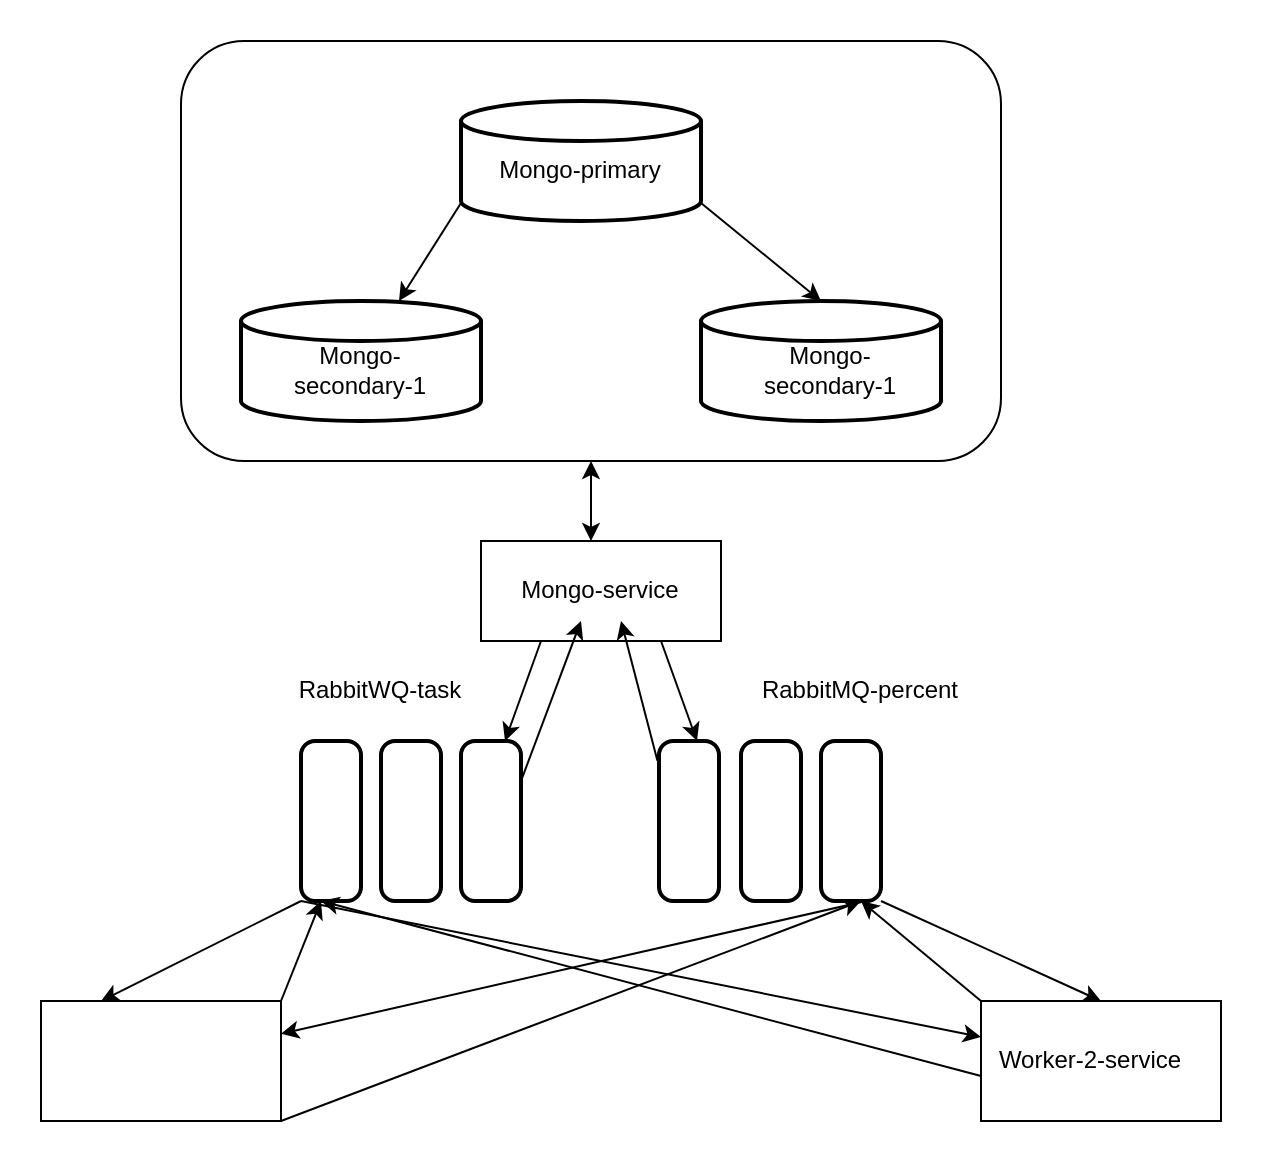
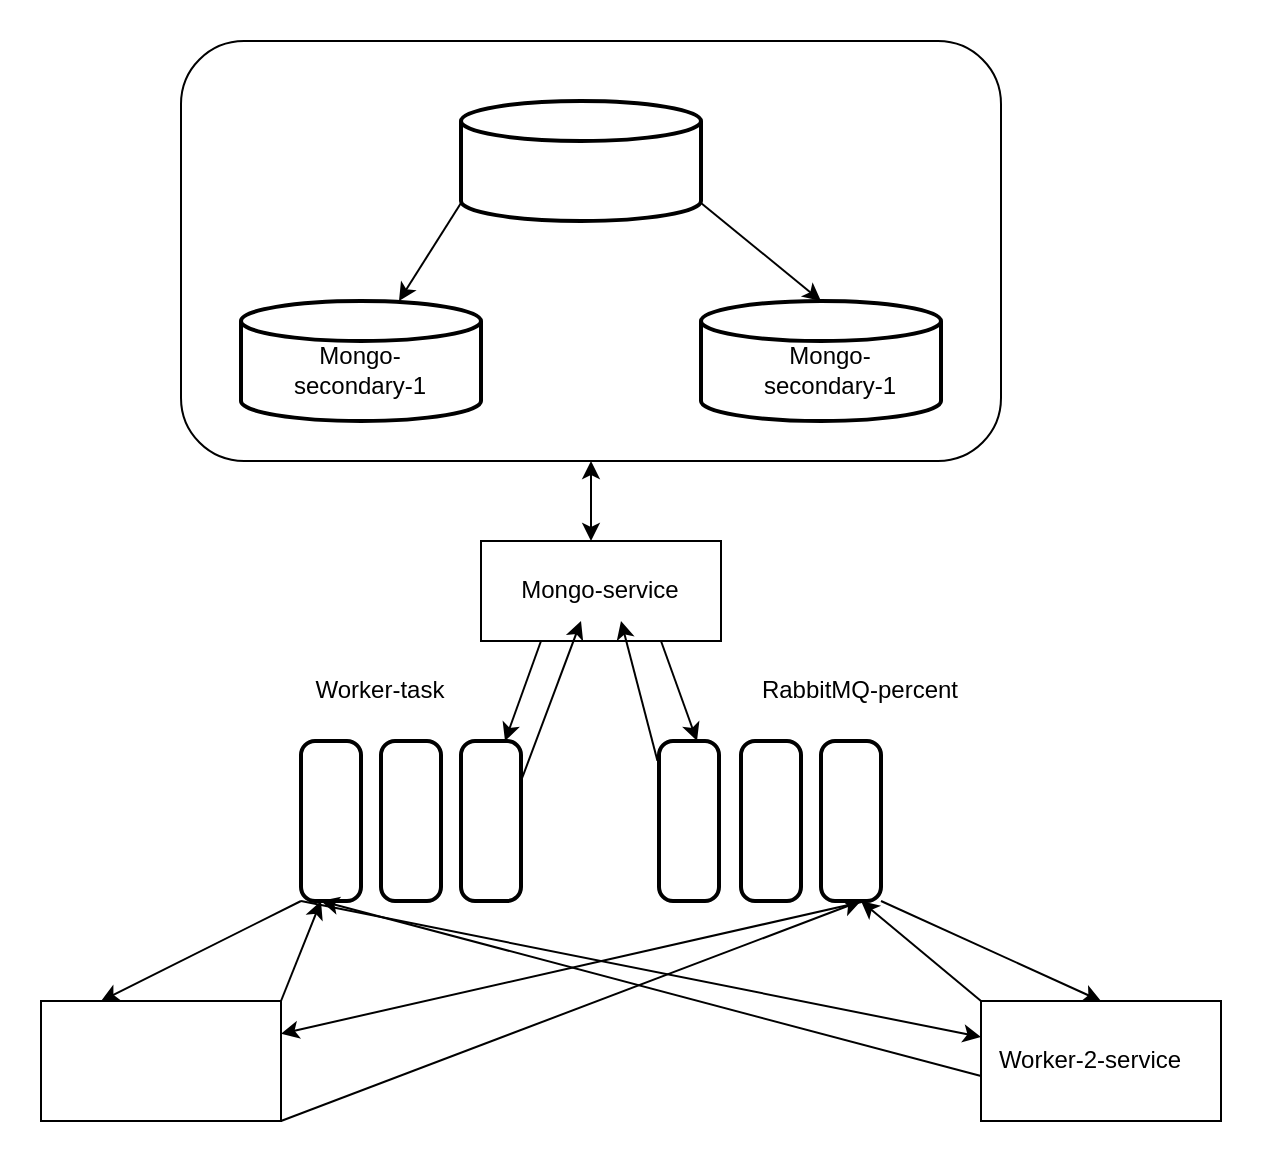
(581, 171) -> none
(381, 691) -> (381, 691)
